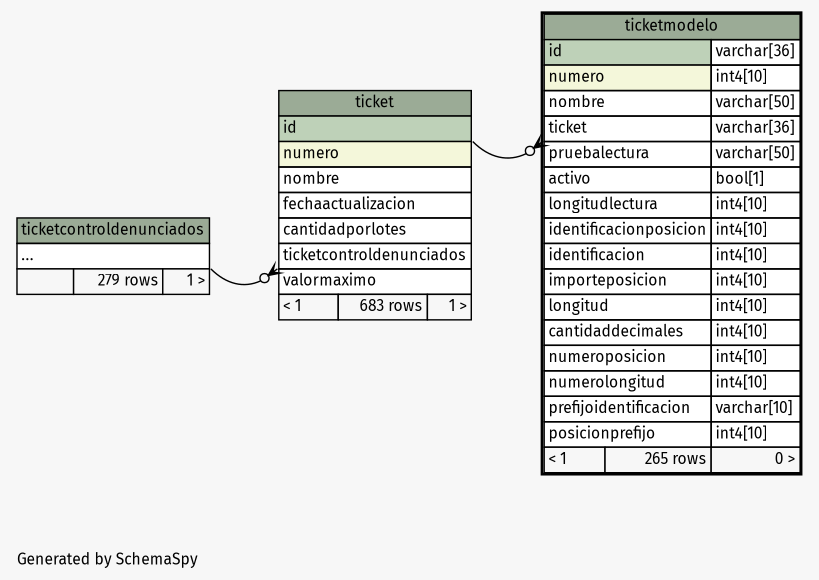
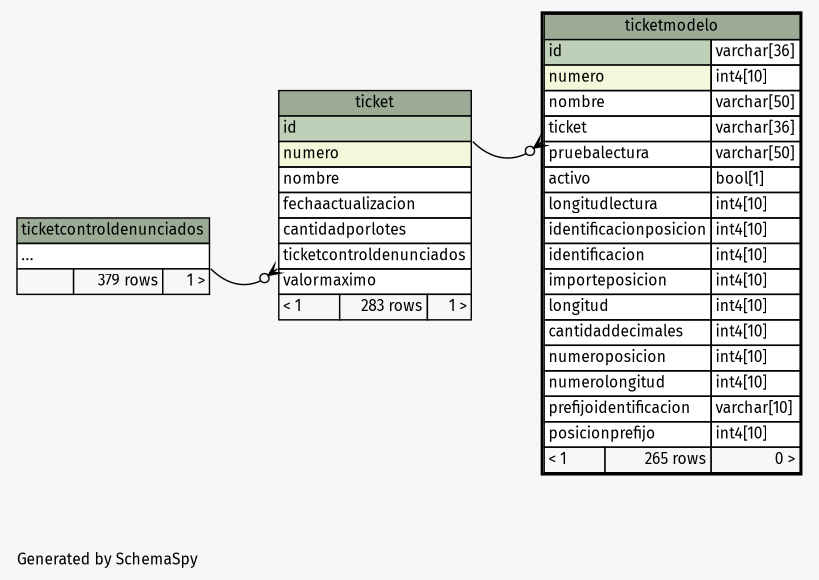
(128, 281) -> (128, 281)
(391, 306) -> (392, 306)
